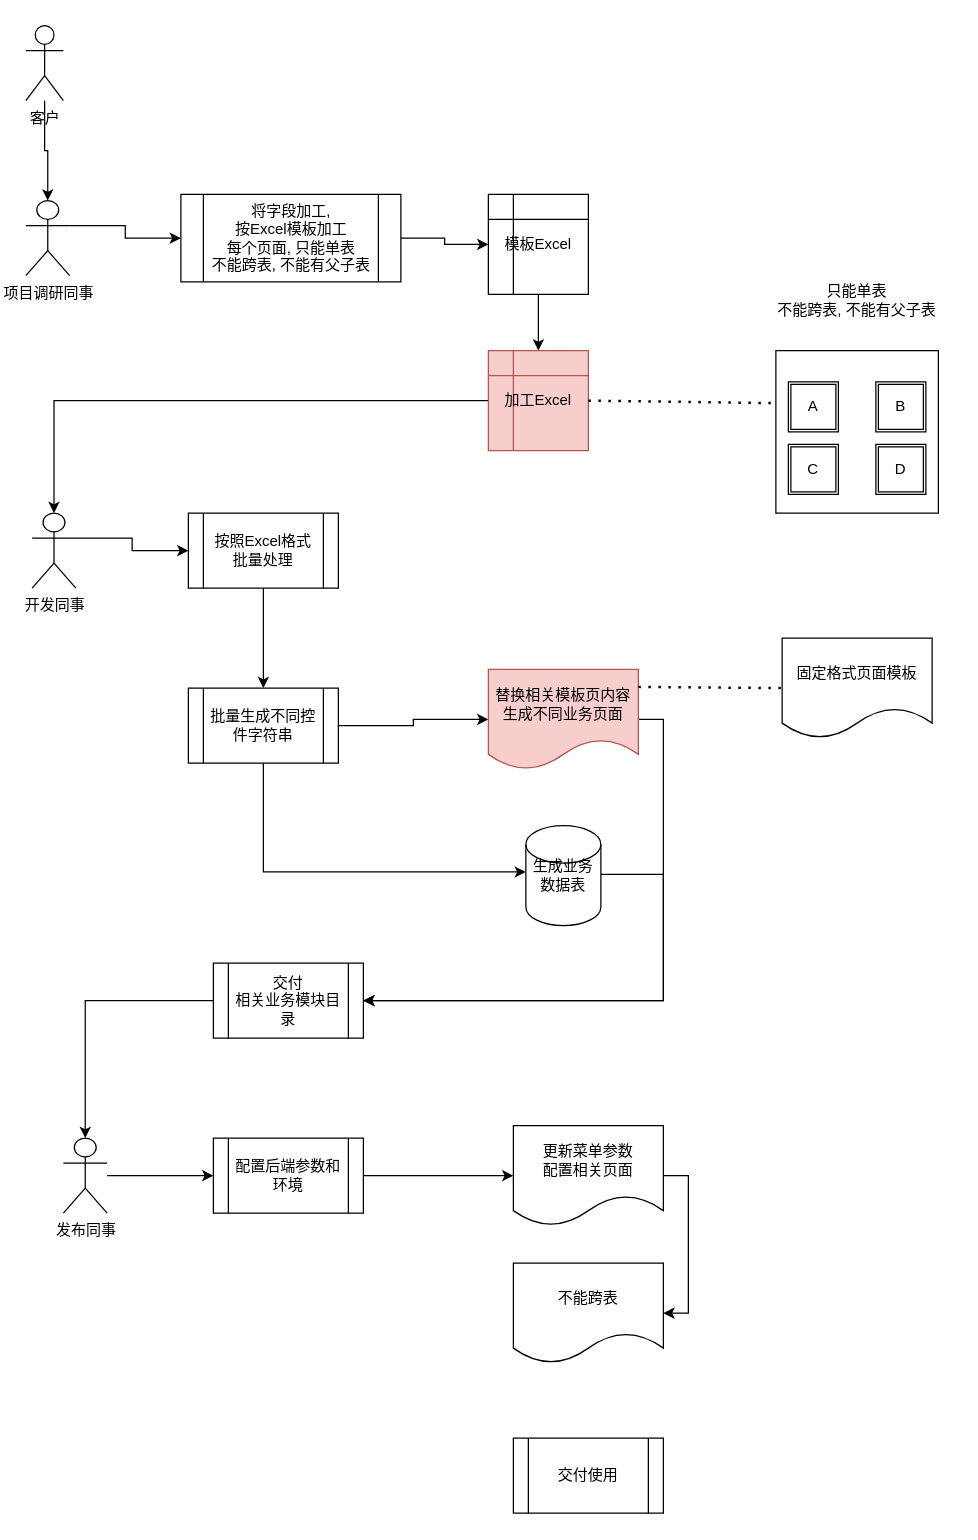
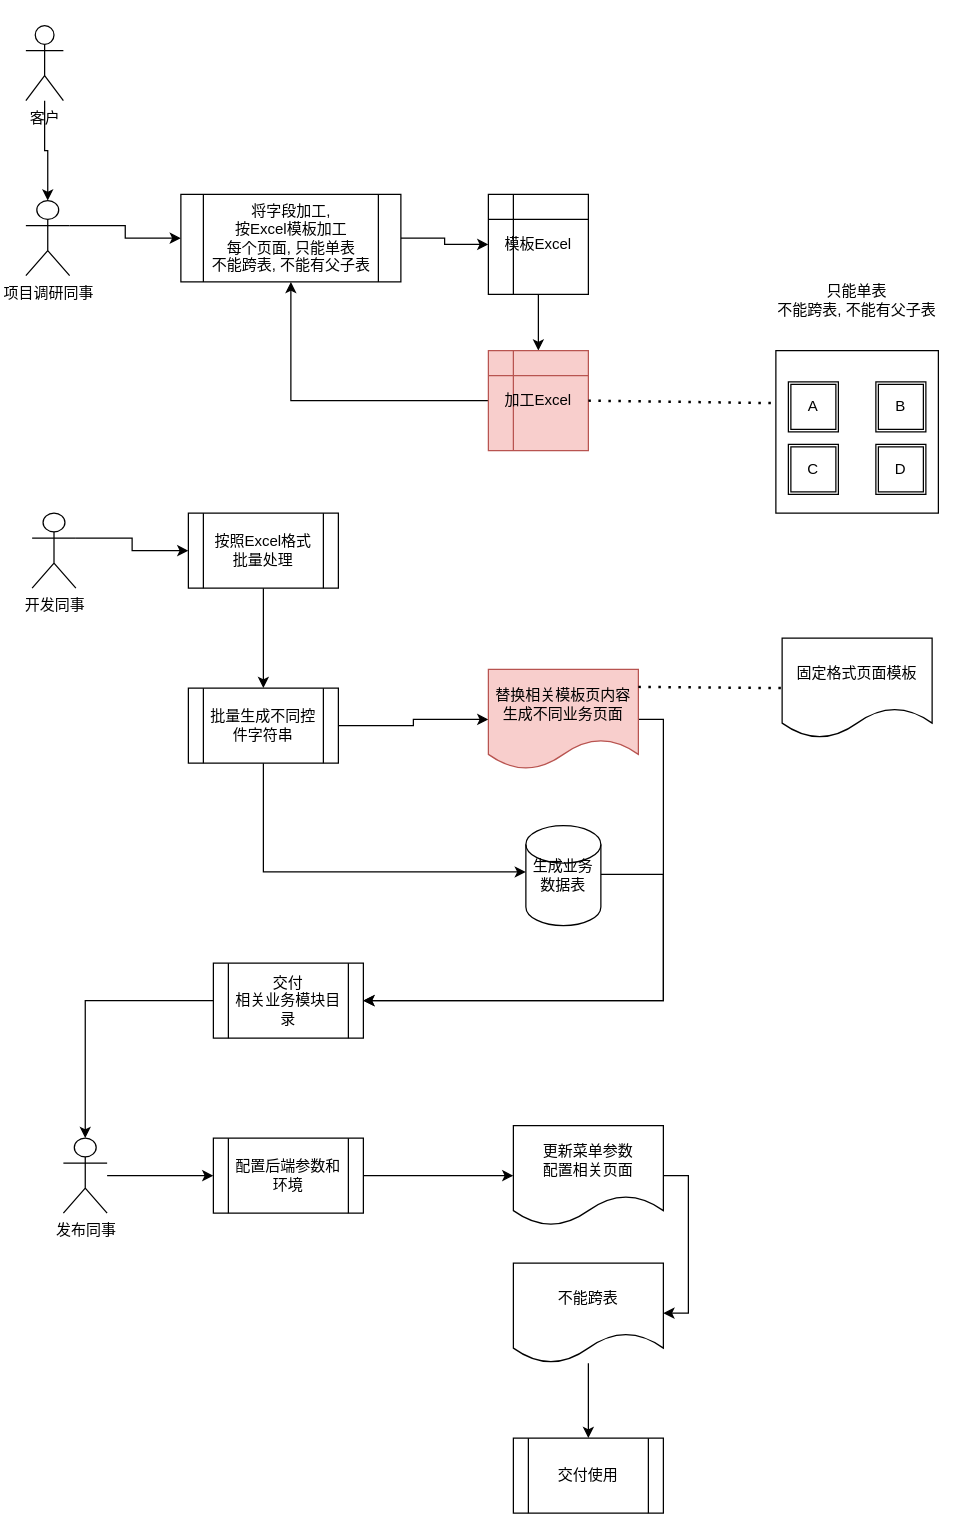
(122, 401) -> (291, 346)
none -> (588, 1396)
